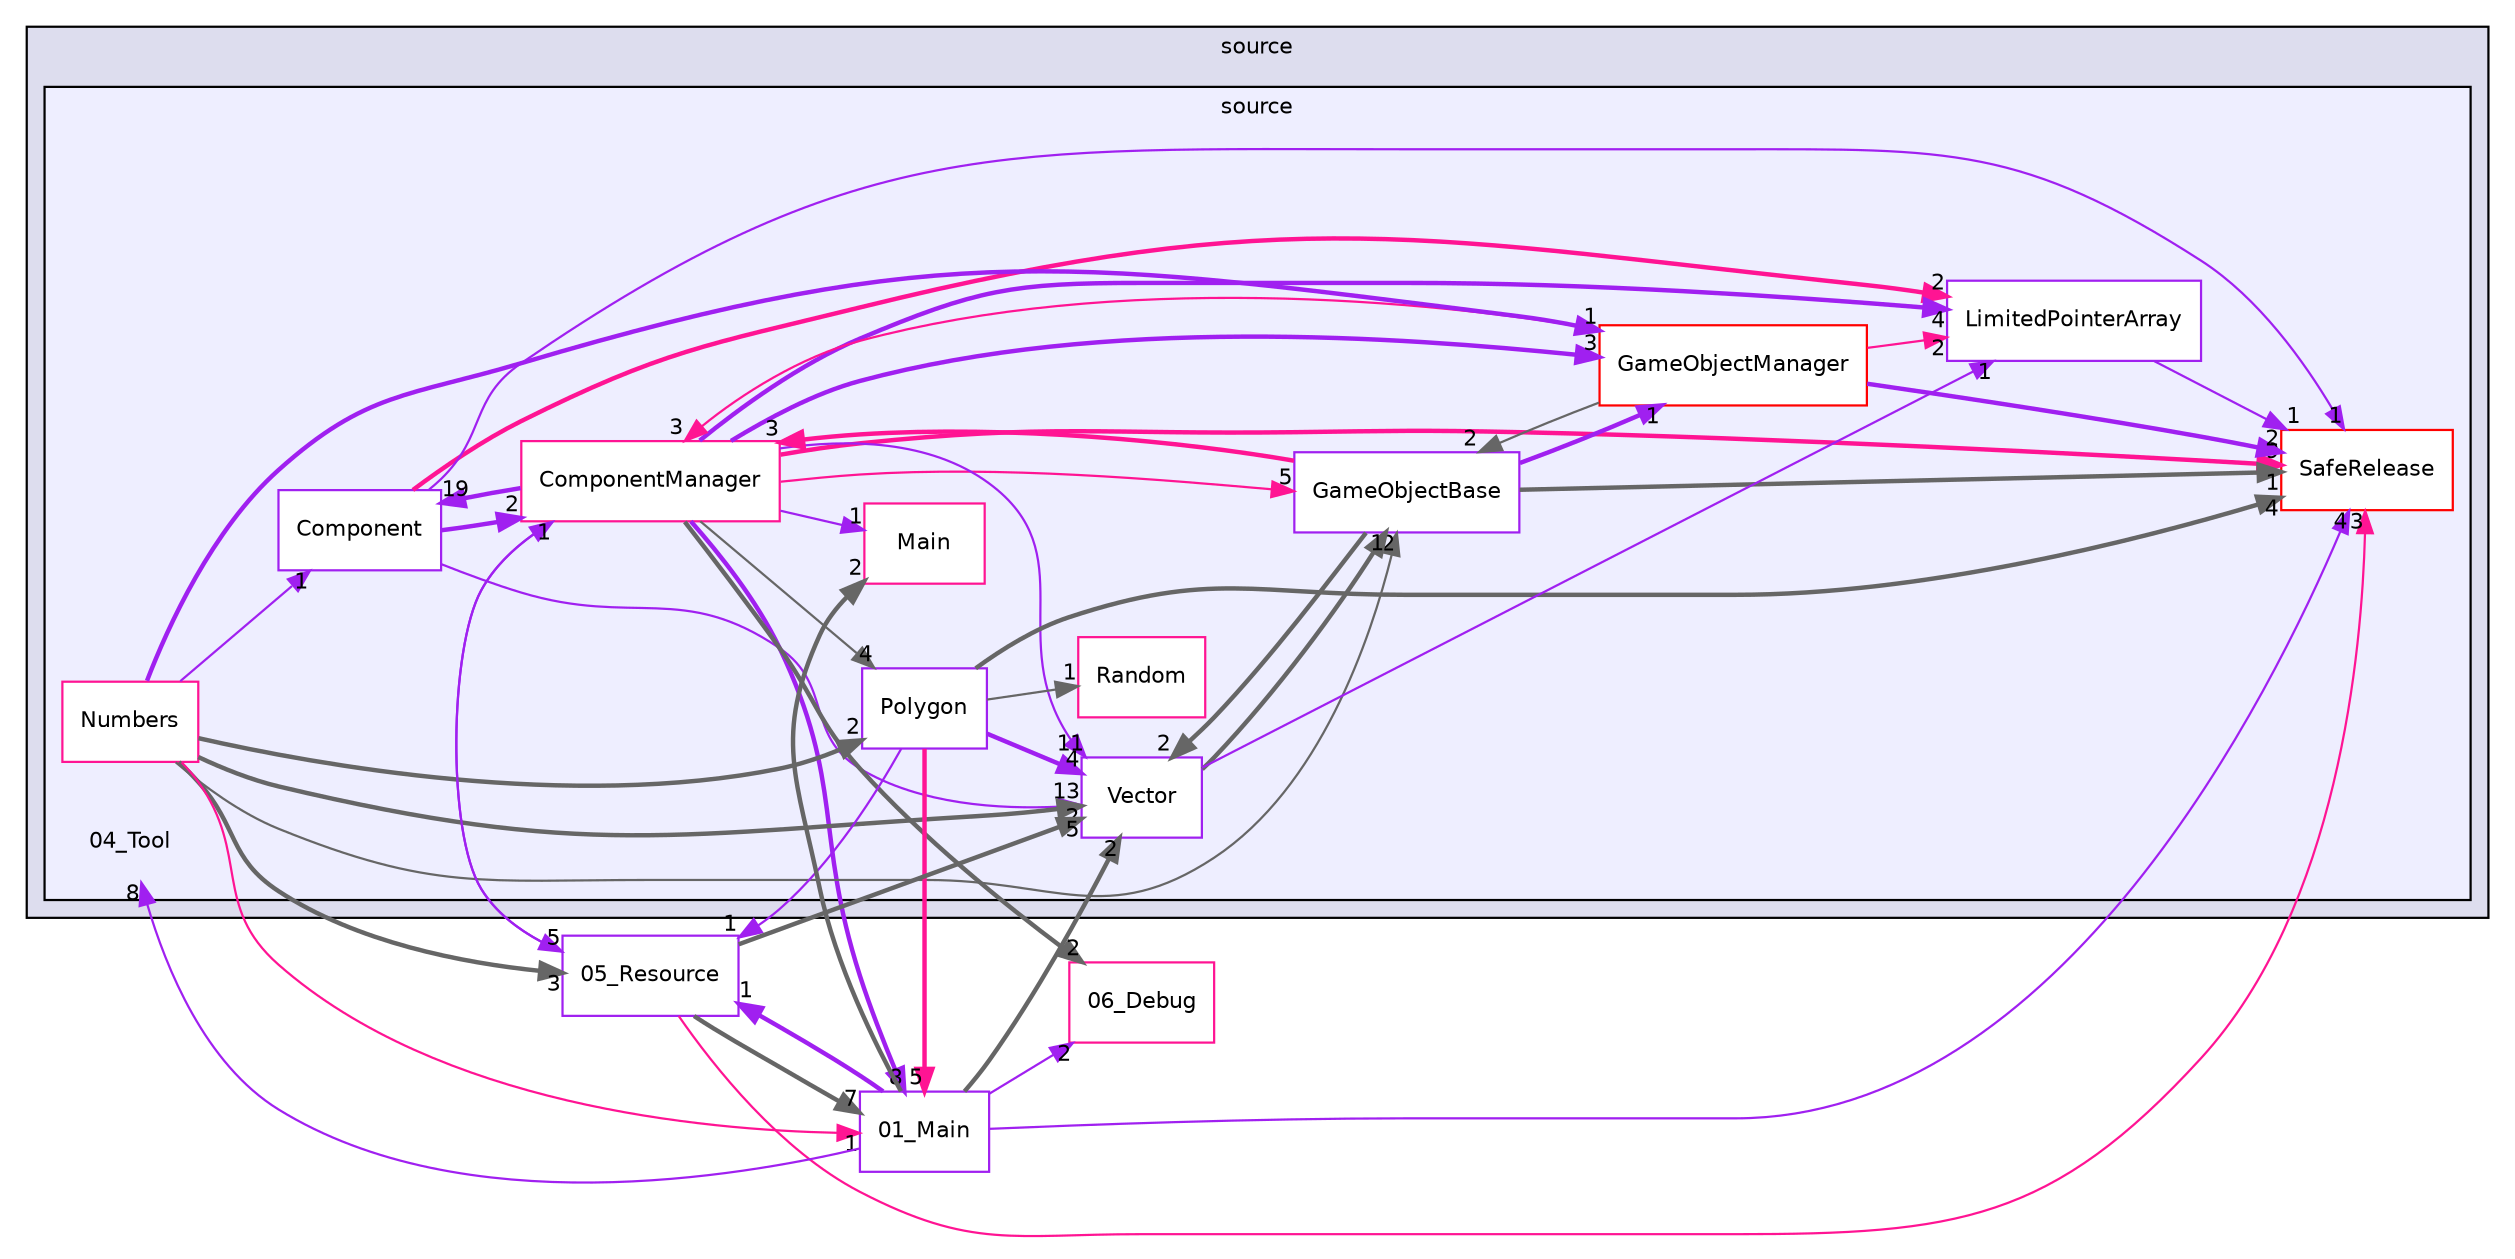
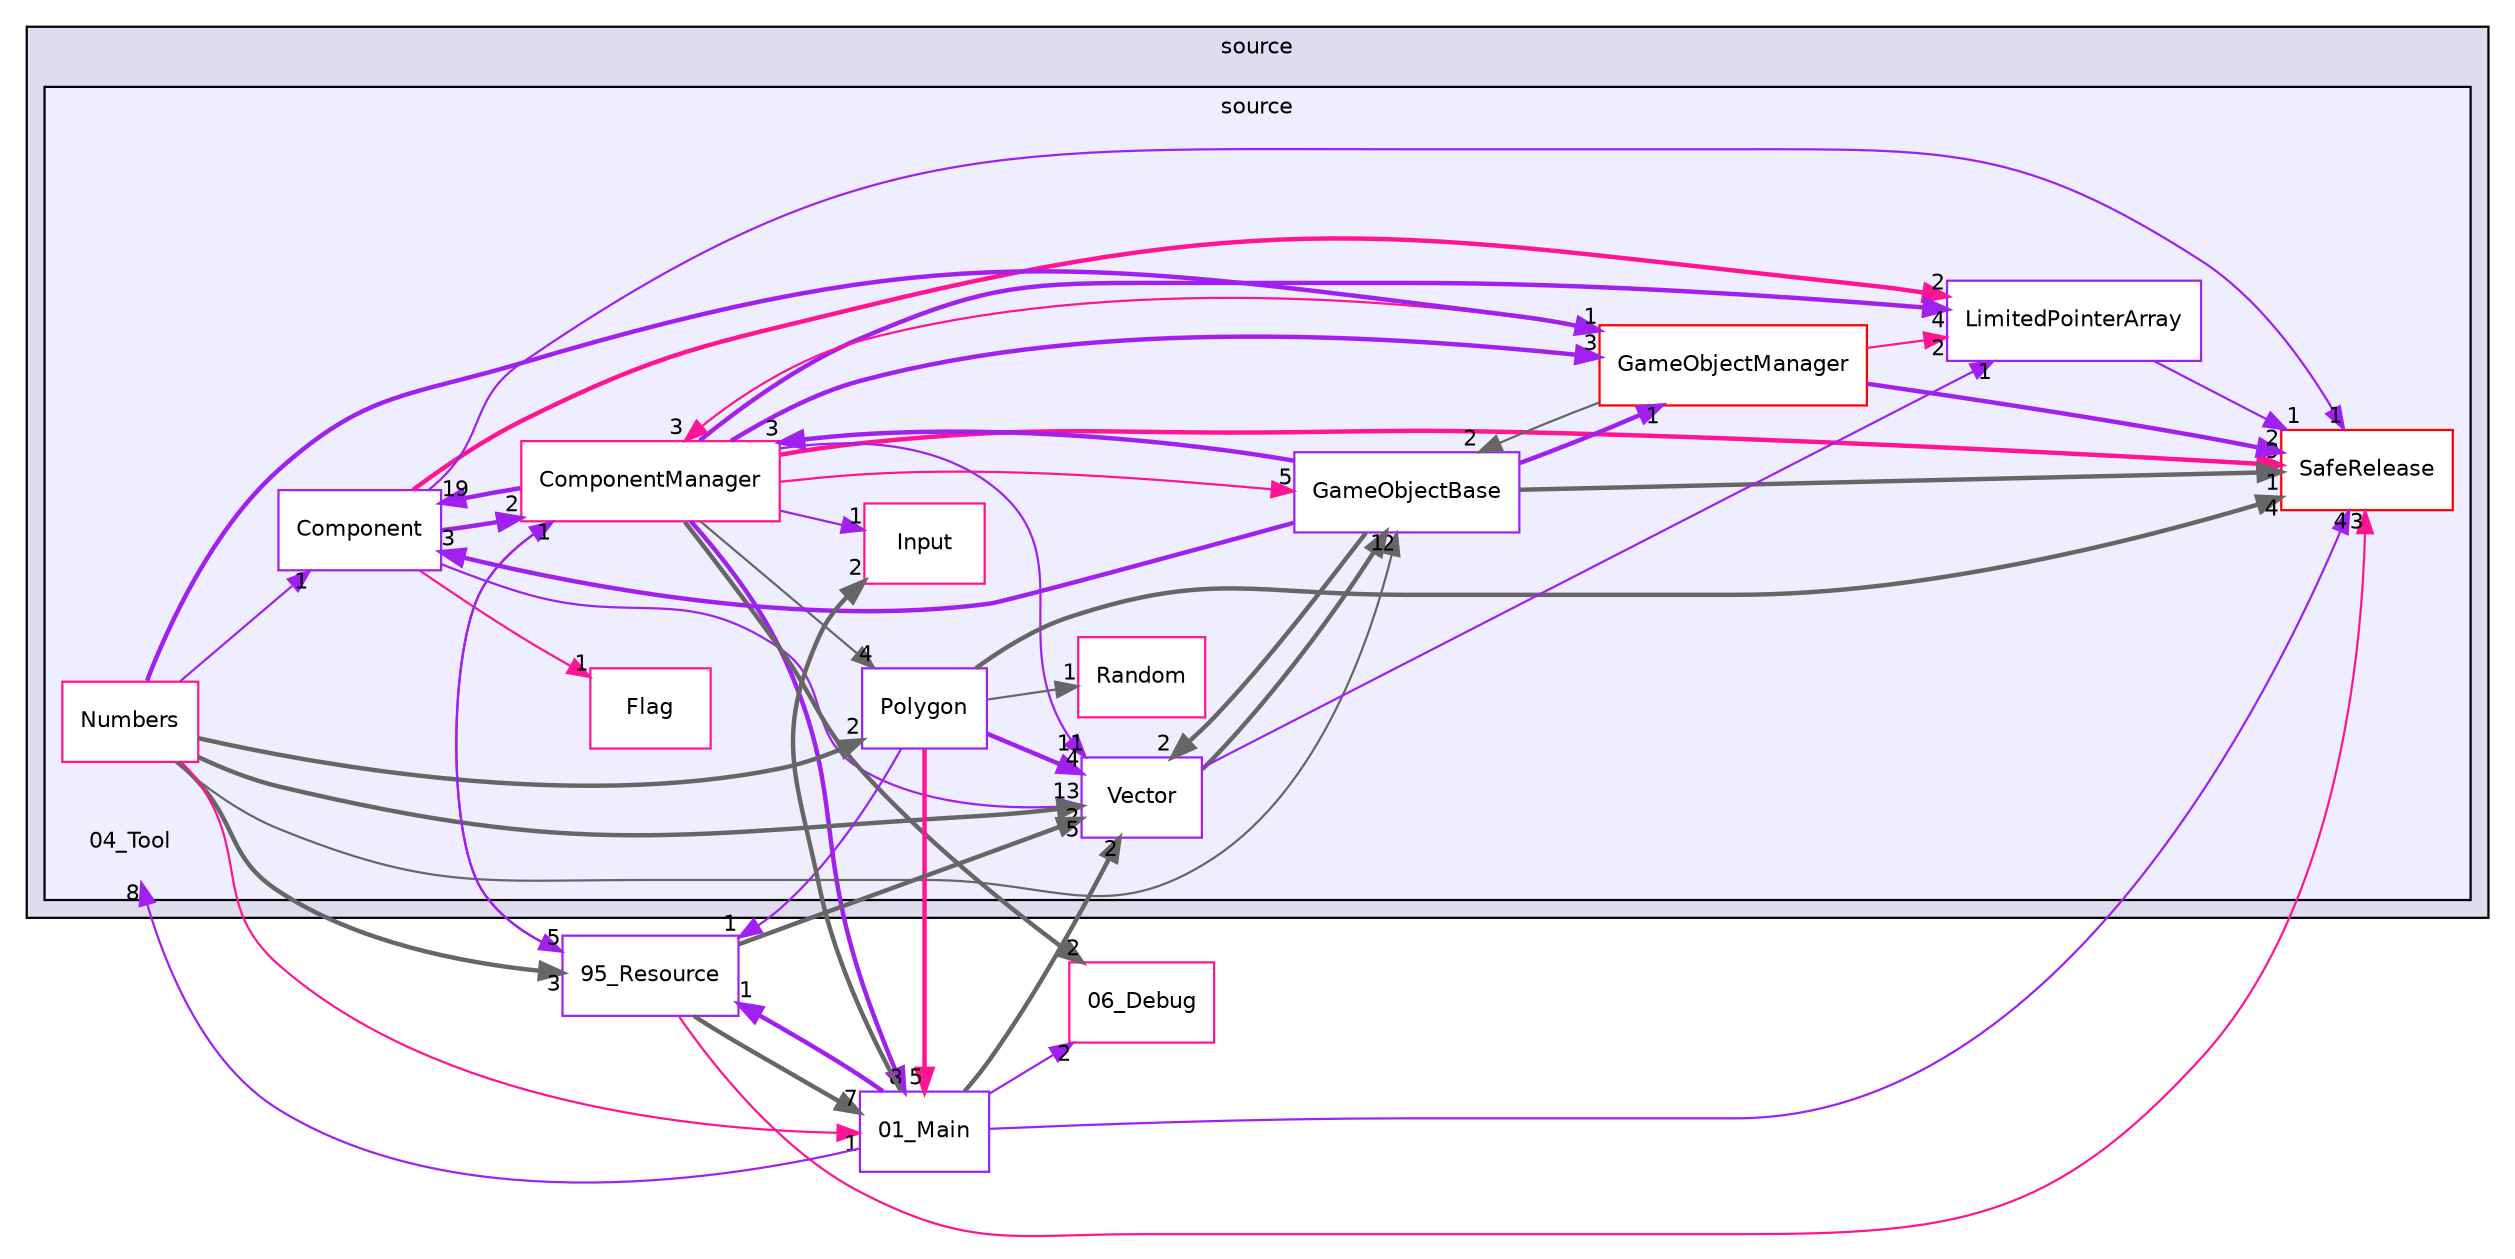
(1049, 434) -> (1049, 434)
(925, 544) -> (925, 544)
none -> (882, 611)
none -> (651, 708)
(651, 976) -> (651, 976)
